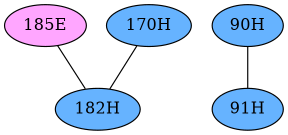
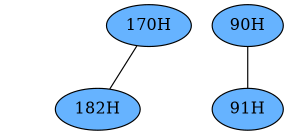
(45, 26) -> none
